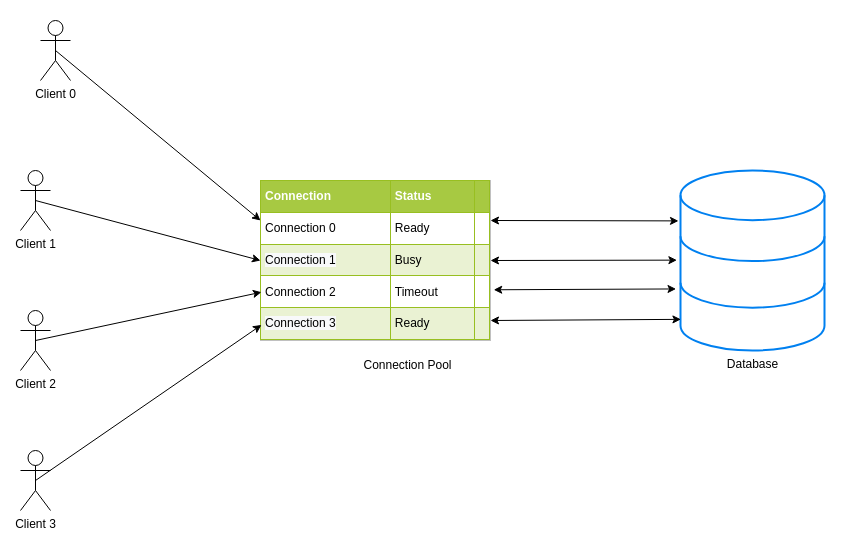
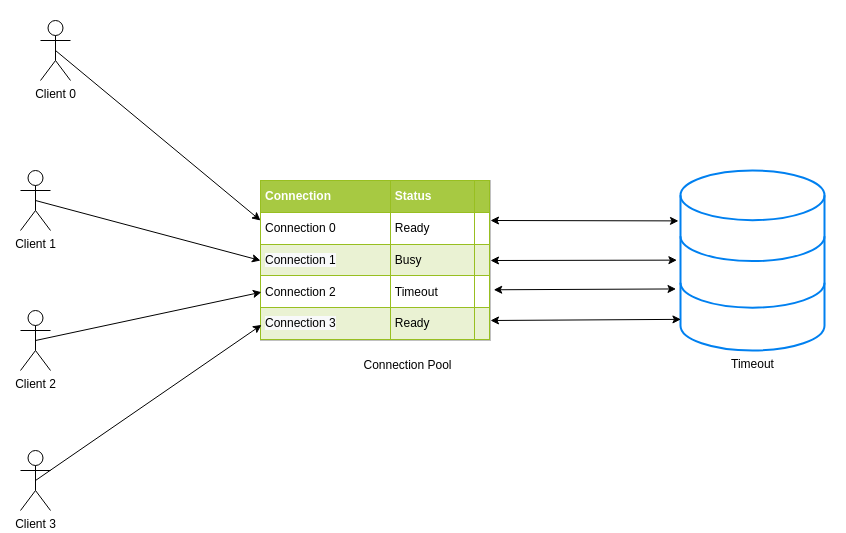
(753, 365) -> (753, 365)
